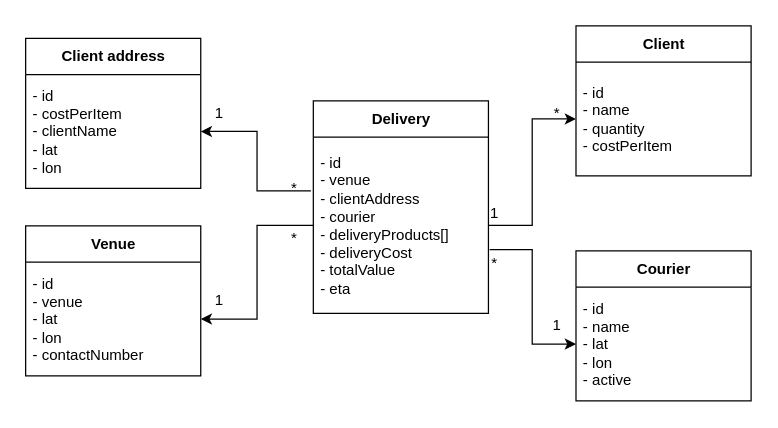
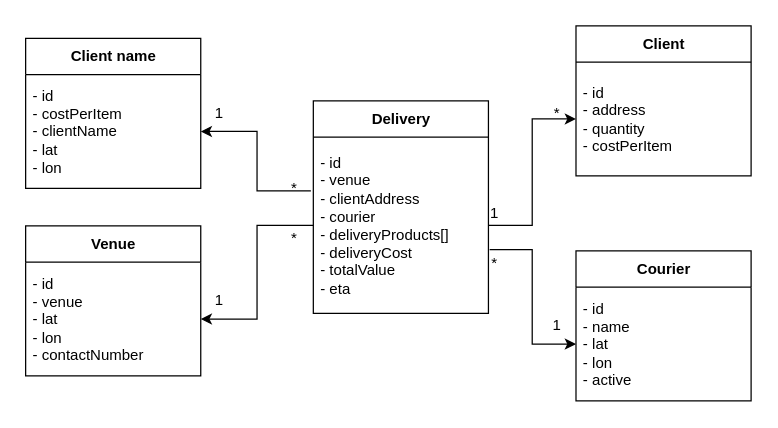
(114, 57) -> (114, 57)
(636, 119) -> (636, 119)
